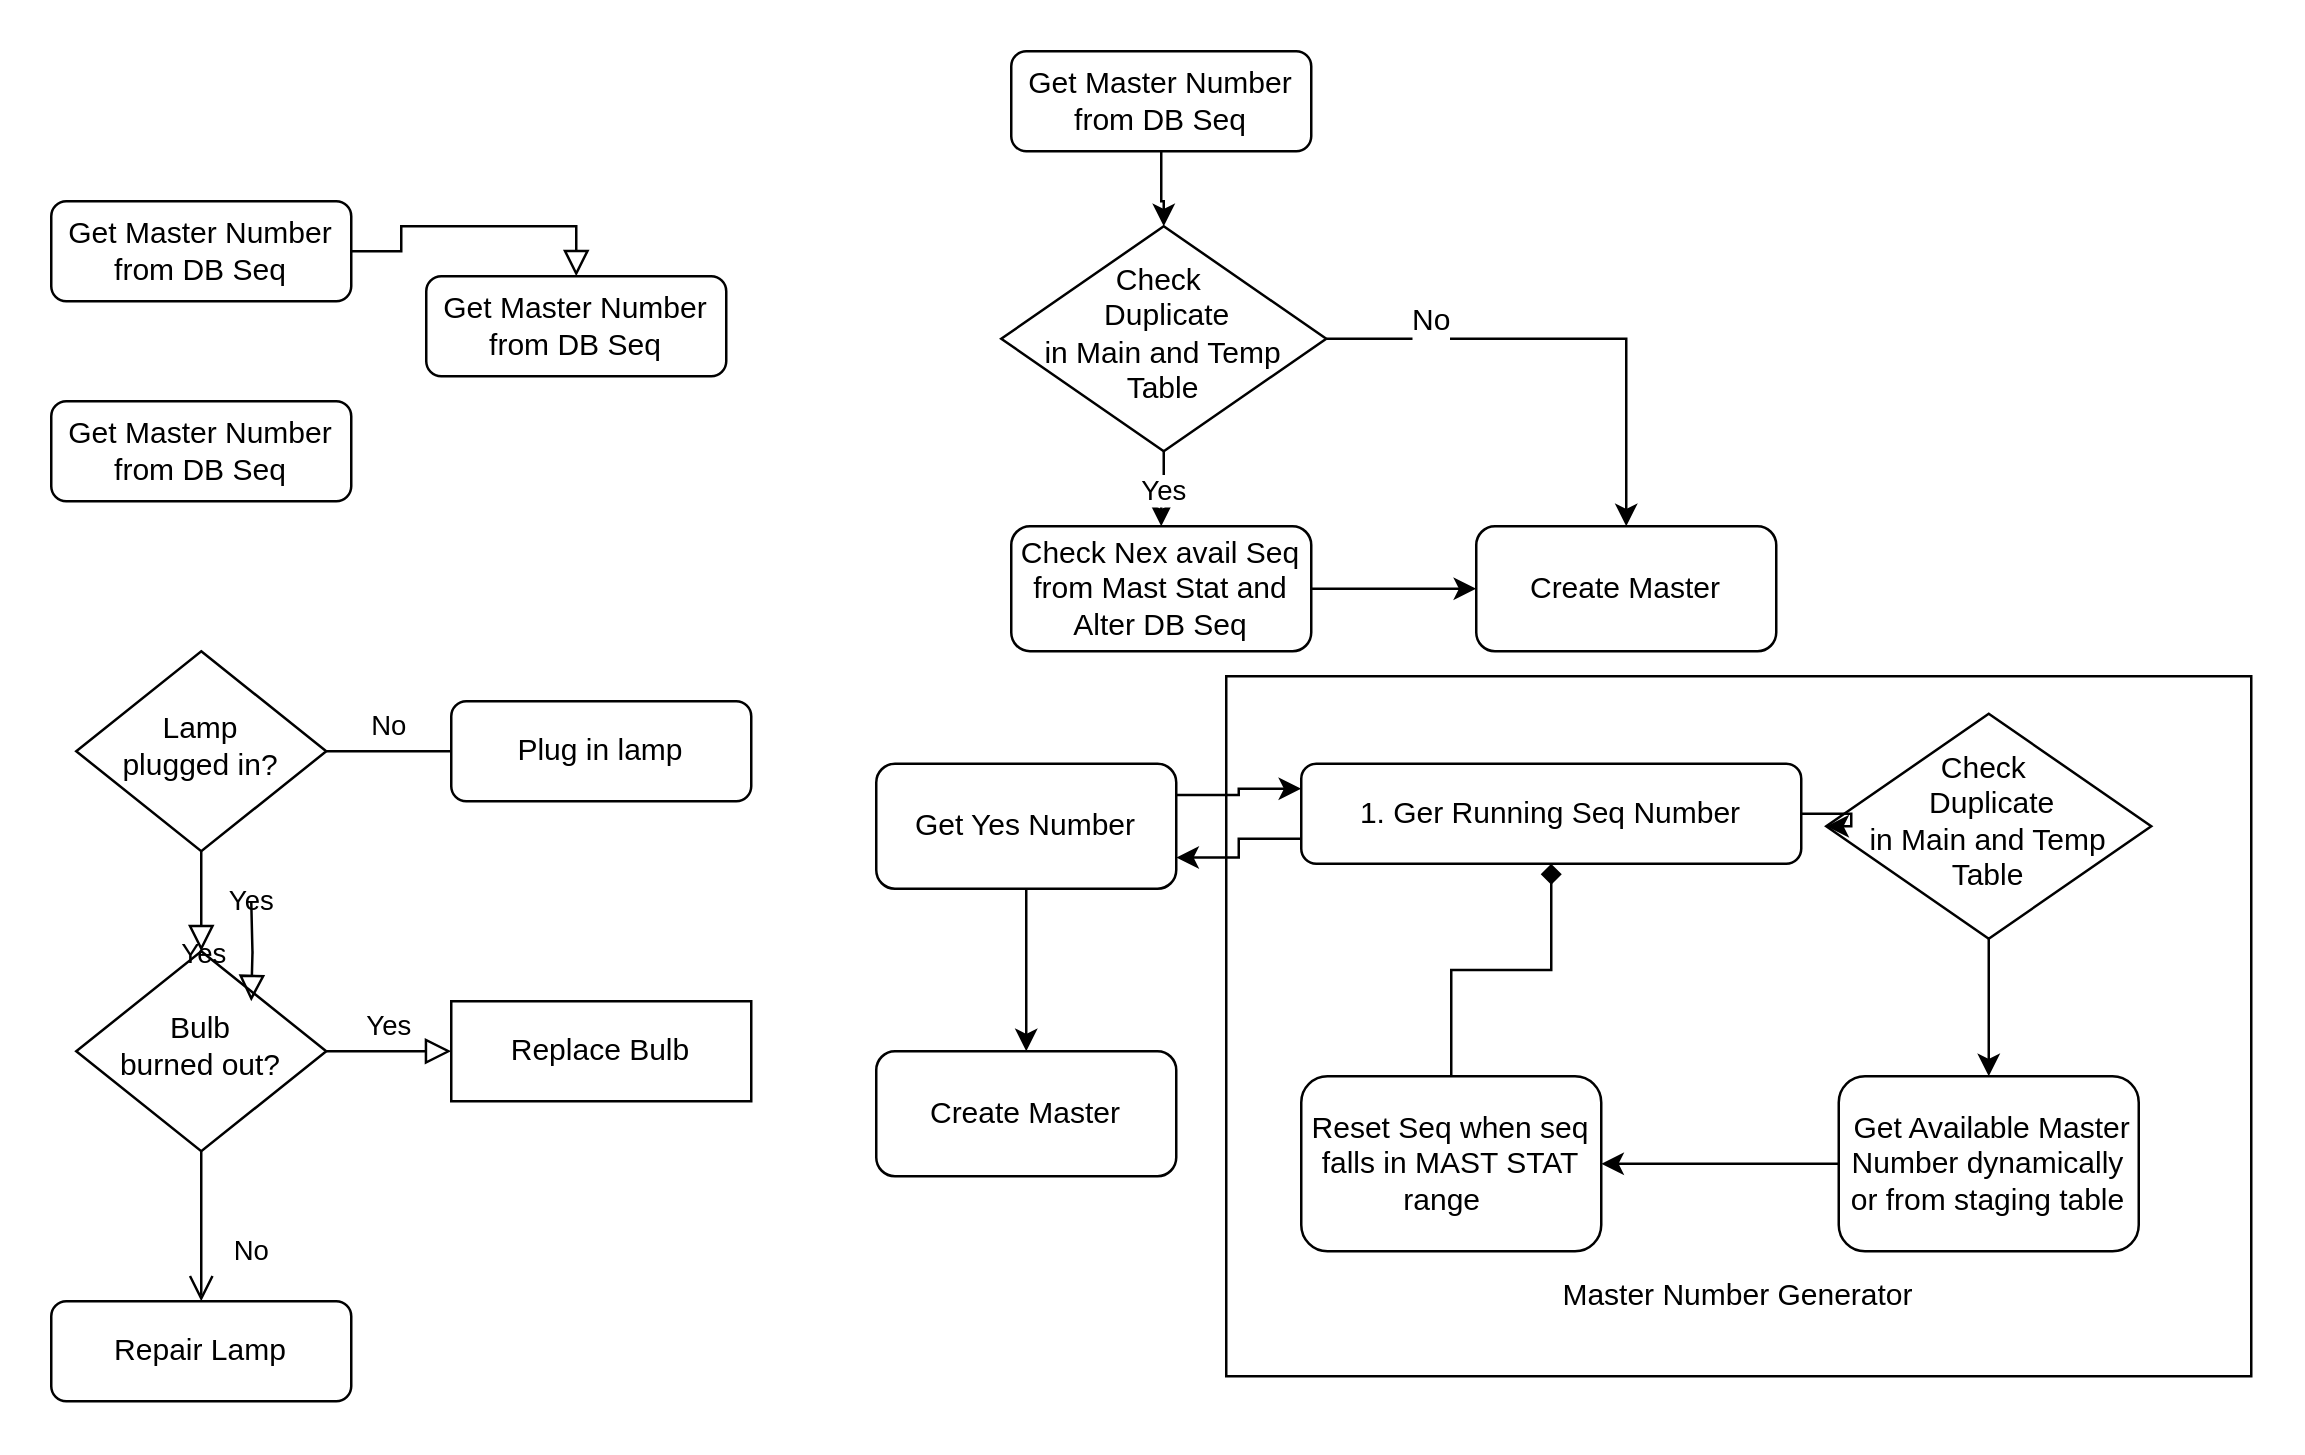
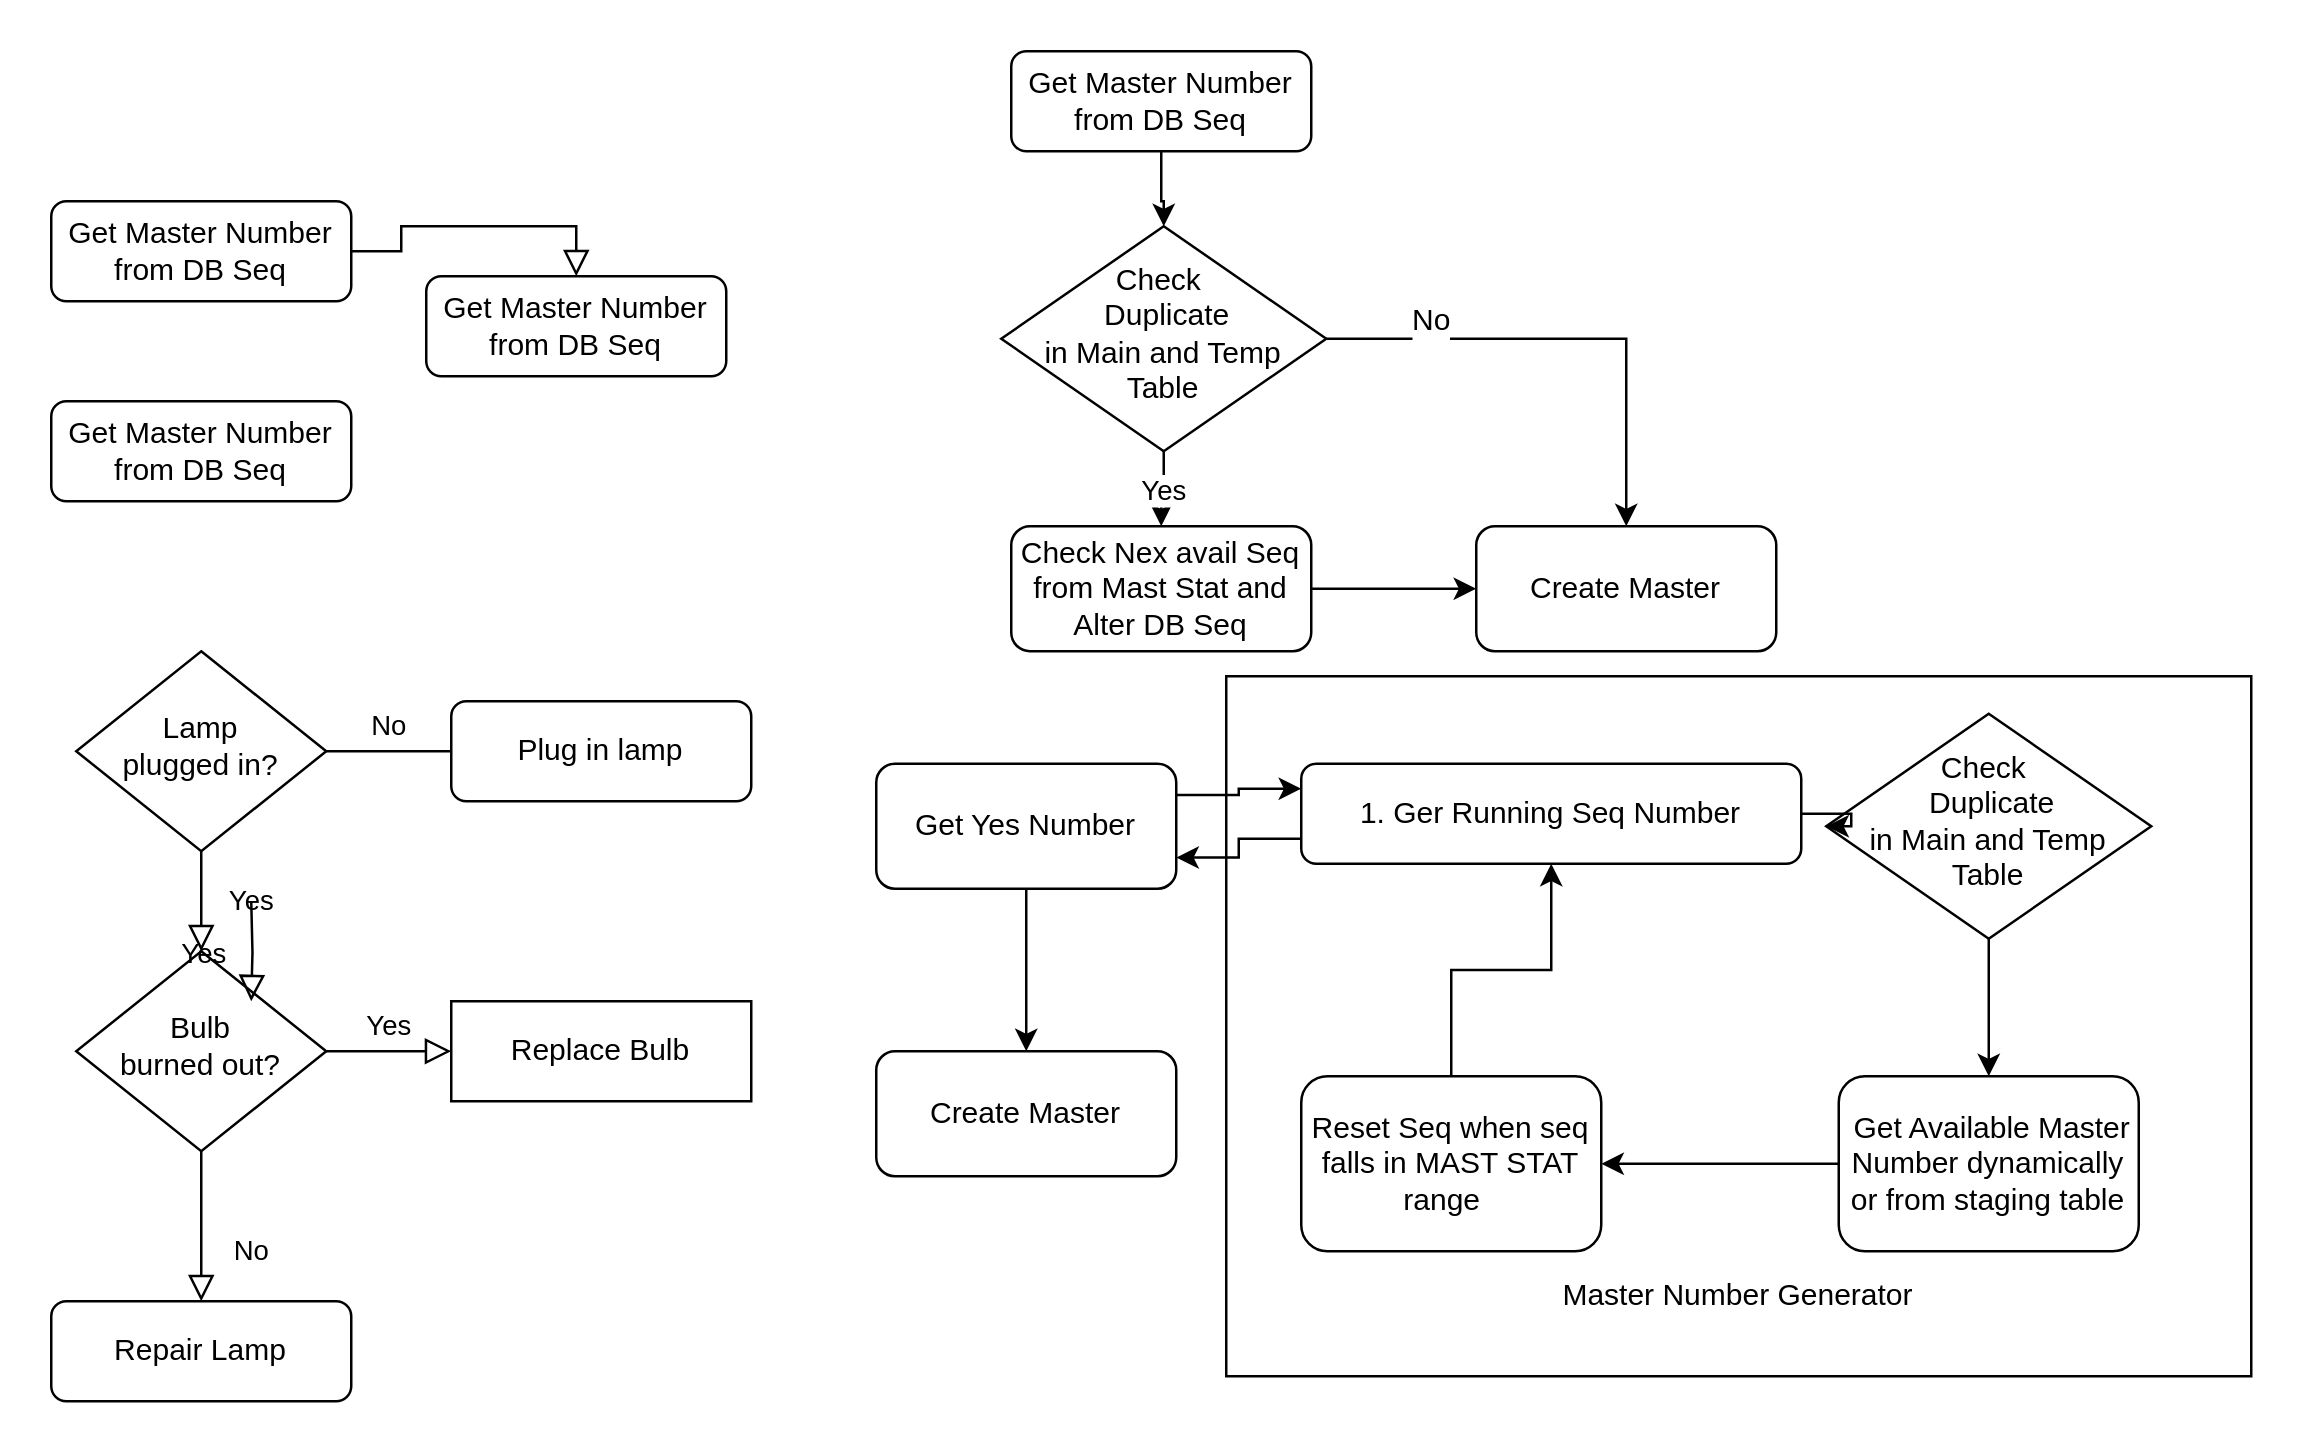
(1551, 884) -> (1551, 882)
(201, 1284) -> (201, 1274)
